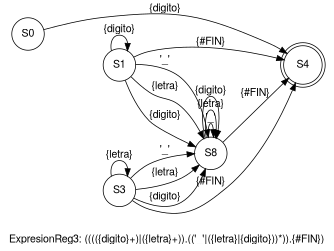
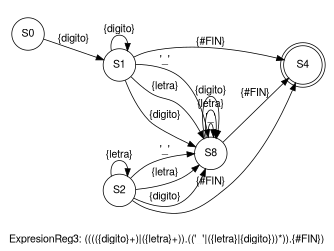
(165, 14) -> (70, 48)
(119, 190) -> (119, 190)
